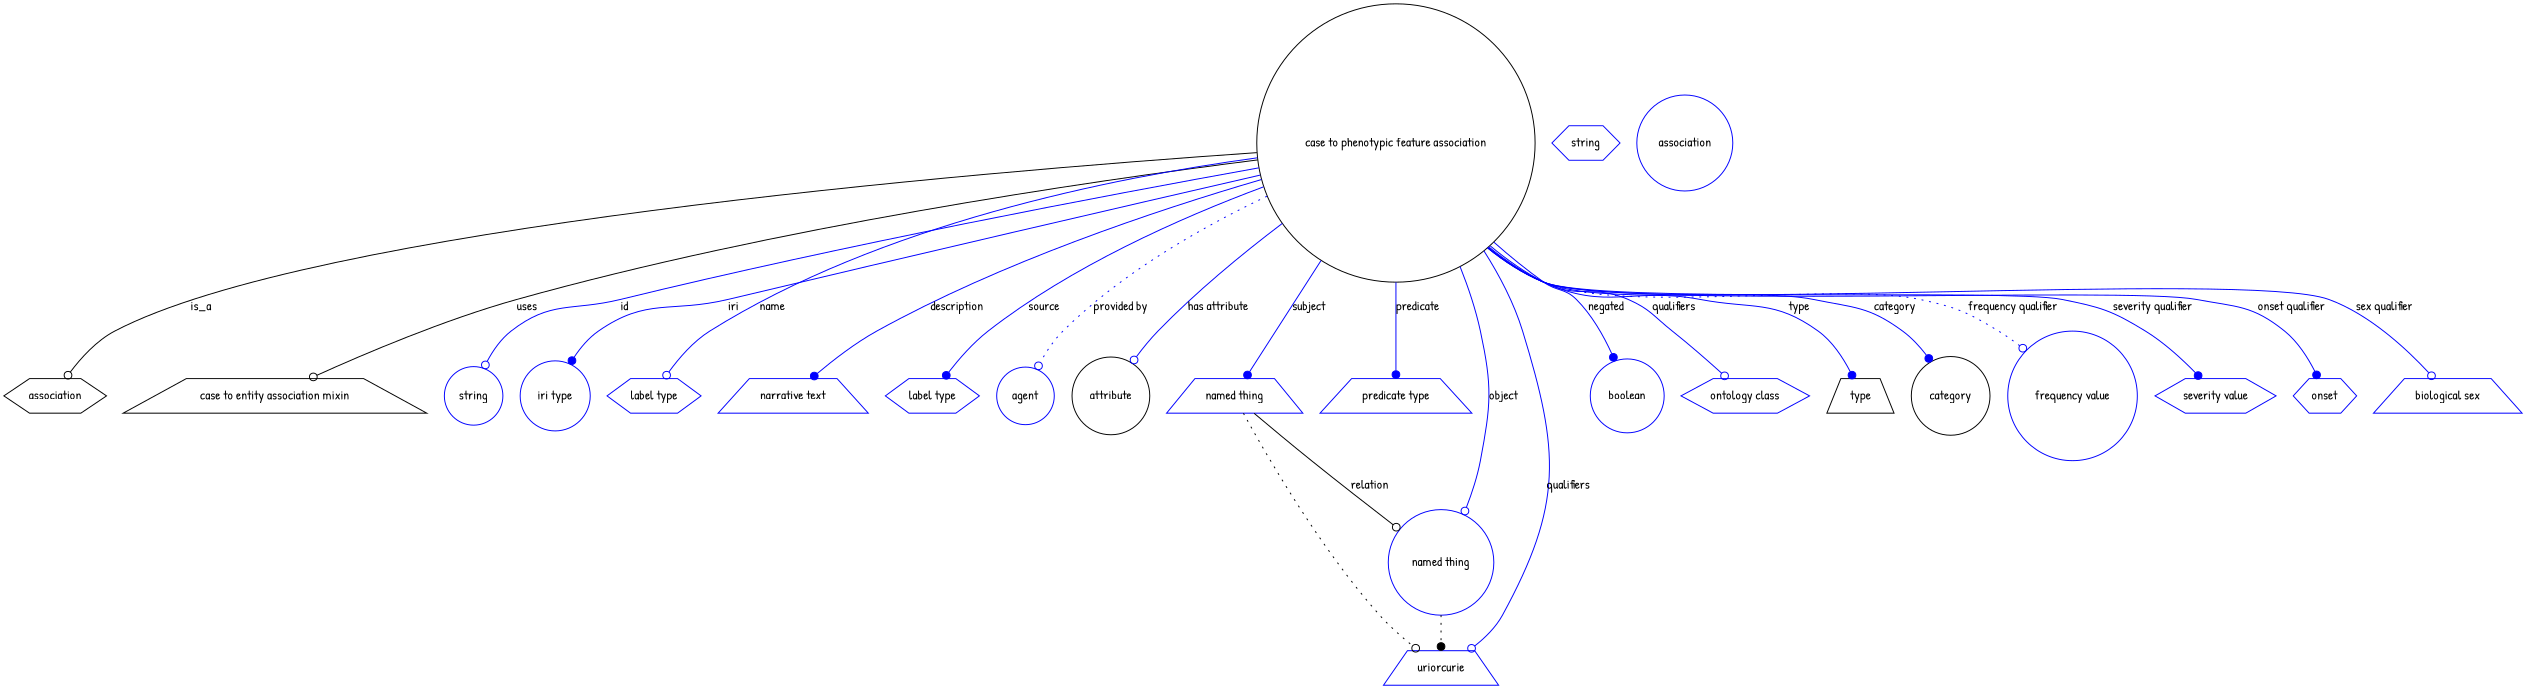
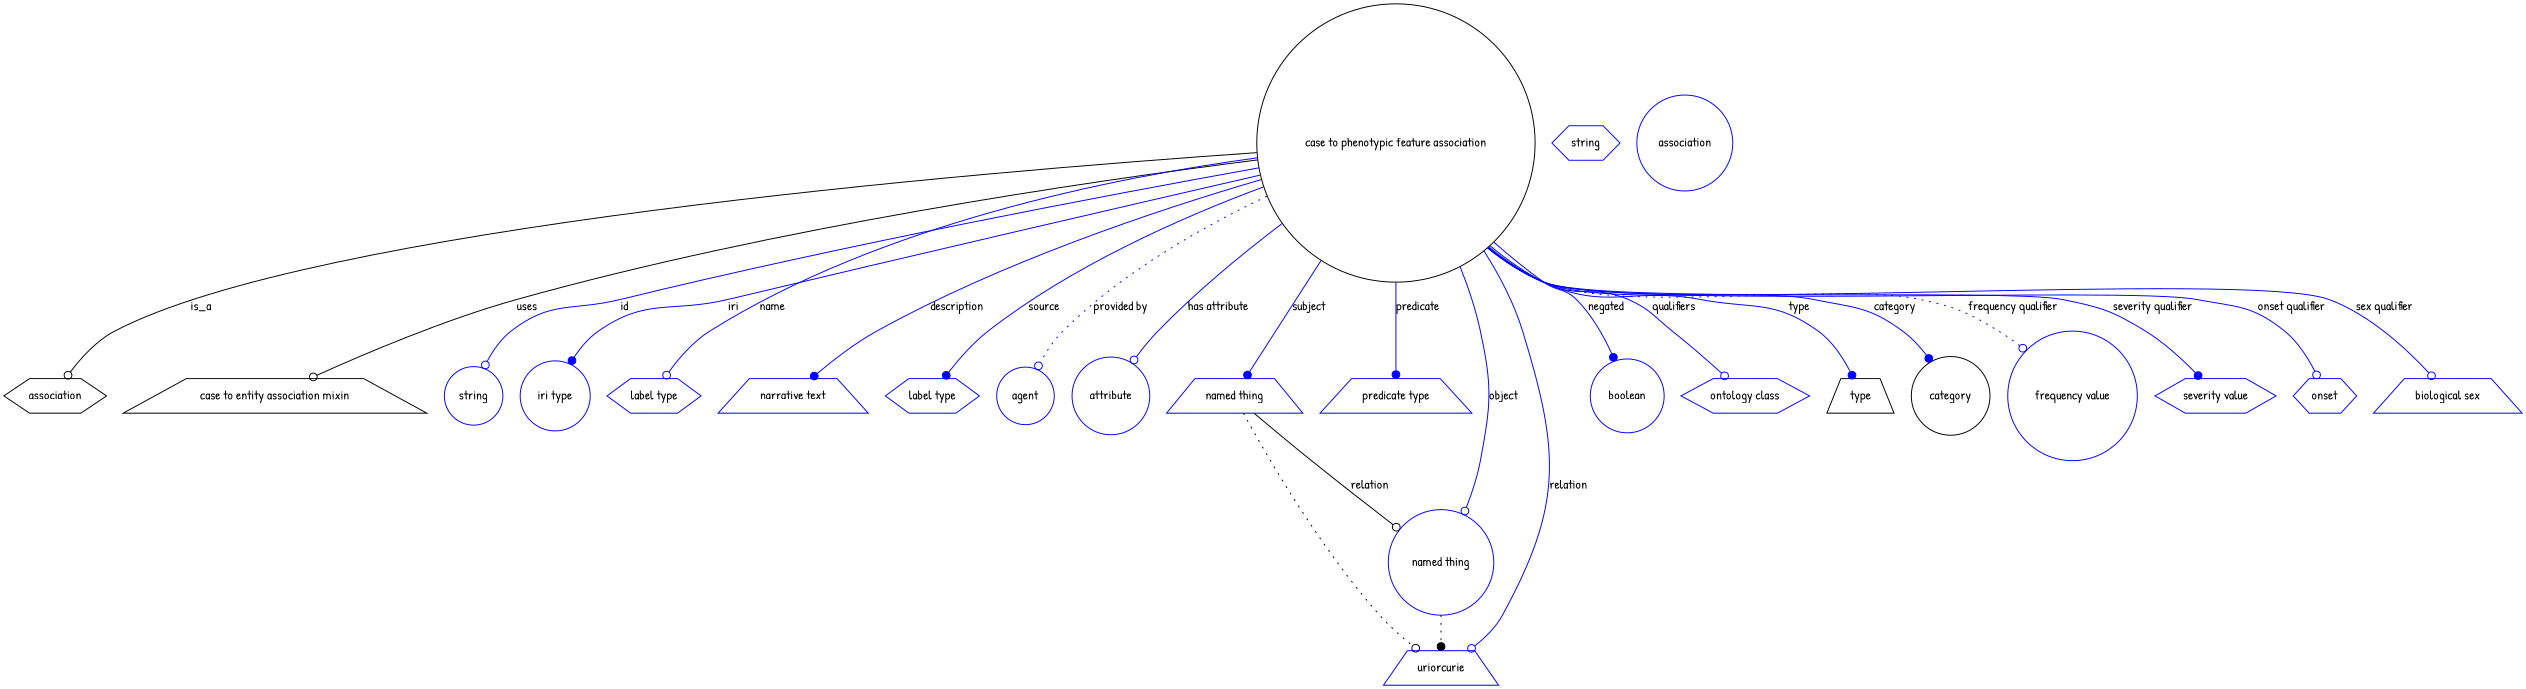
(2104, 295) -> (2104, 295)
(1111, 396) -> (1111, 396)
(1569, 485) -> (1569, 485)
